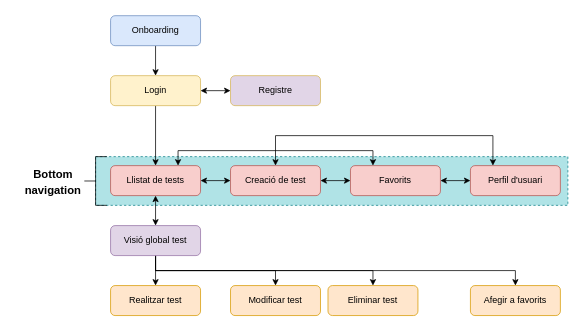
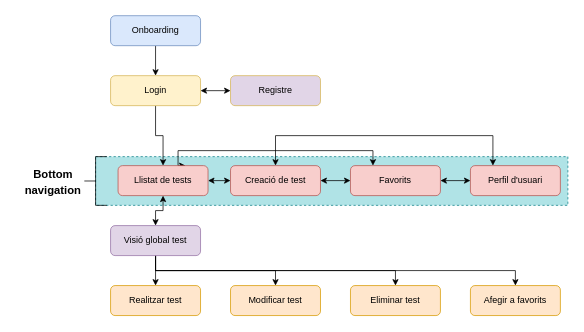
(156, 180) -> (163, 180)
(373, 300) -> (396, 300)
